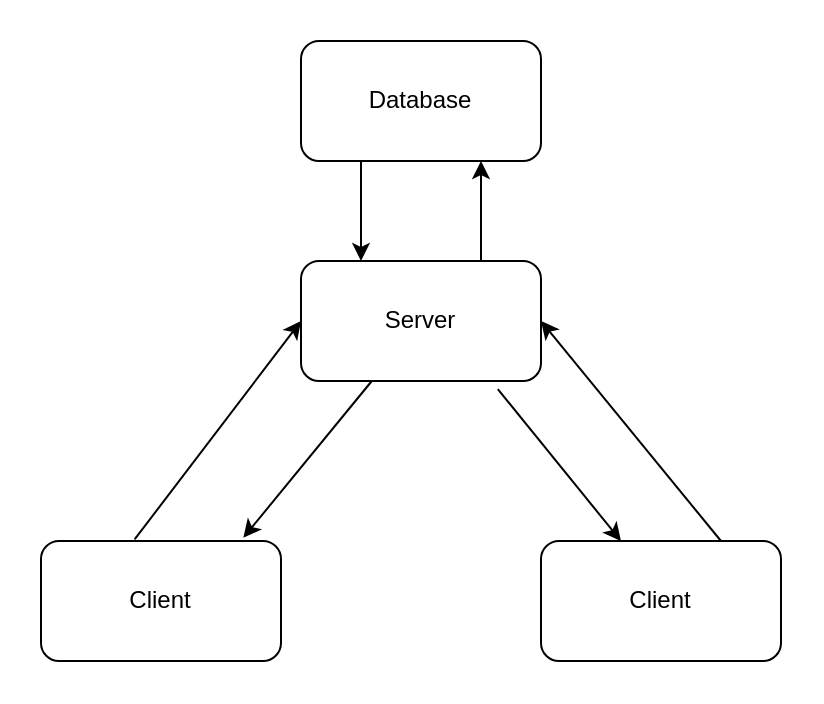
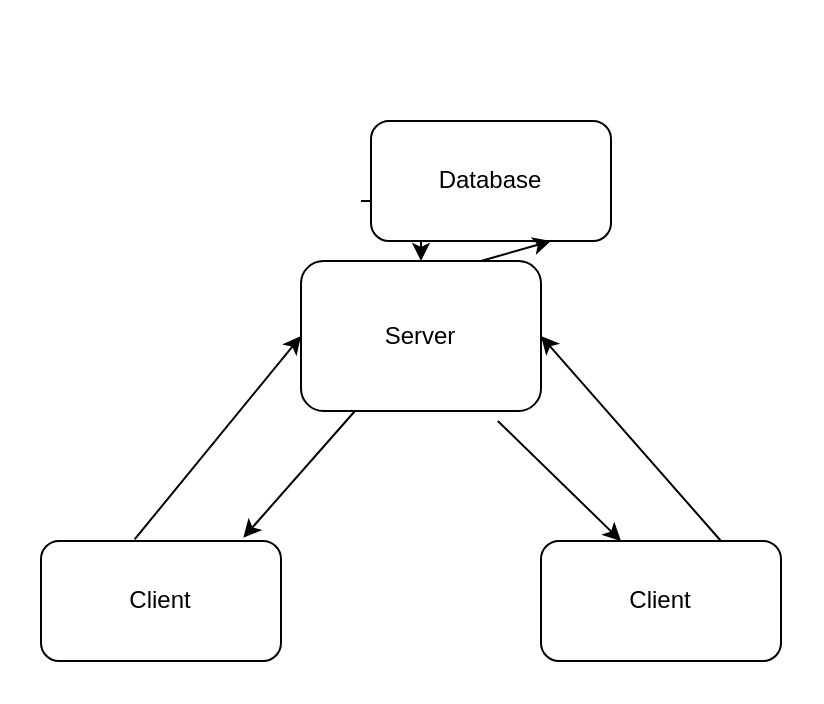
(421, 101) -> (491, 181)
(421, 321) -> (421, 336)
